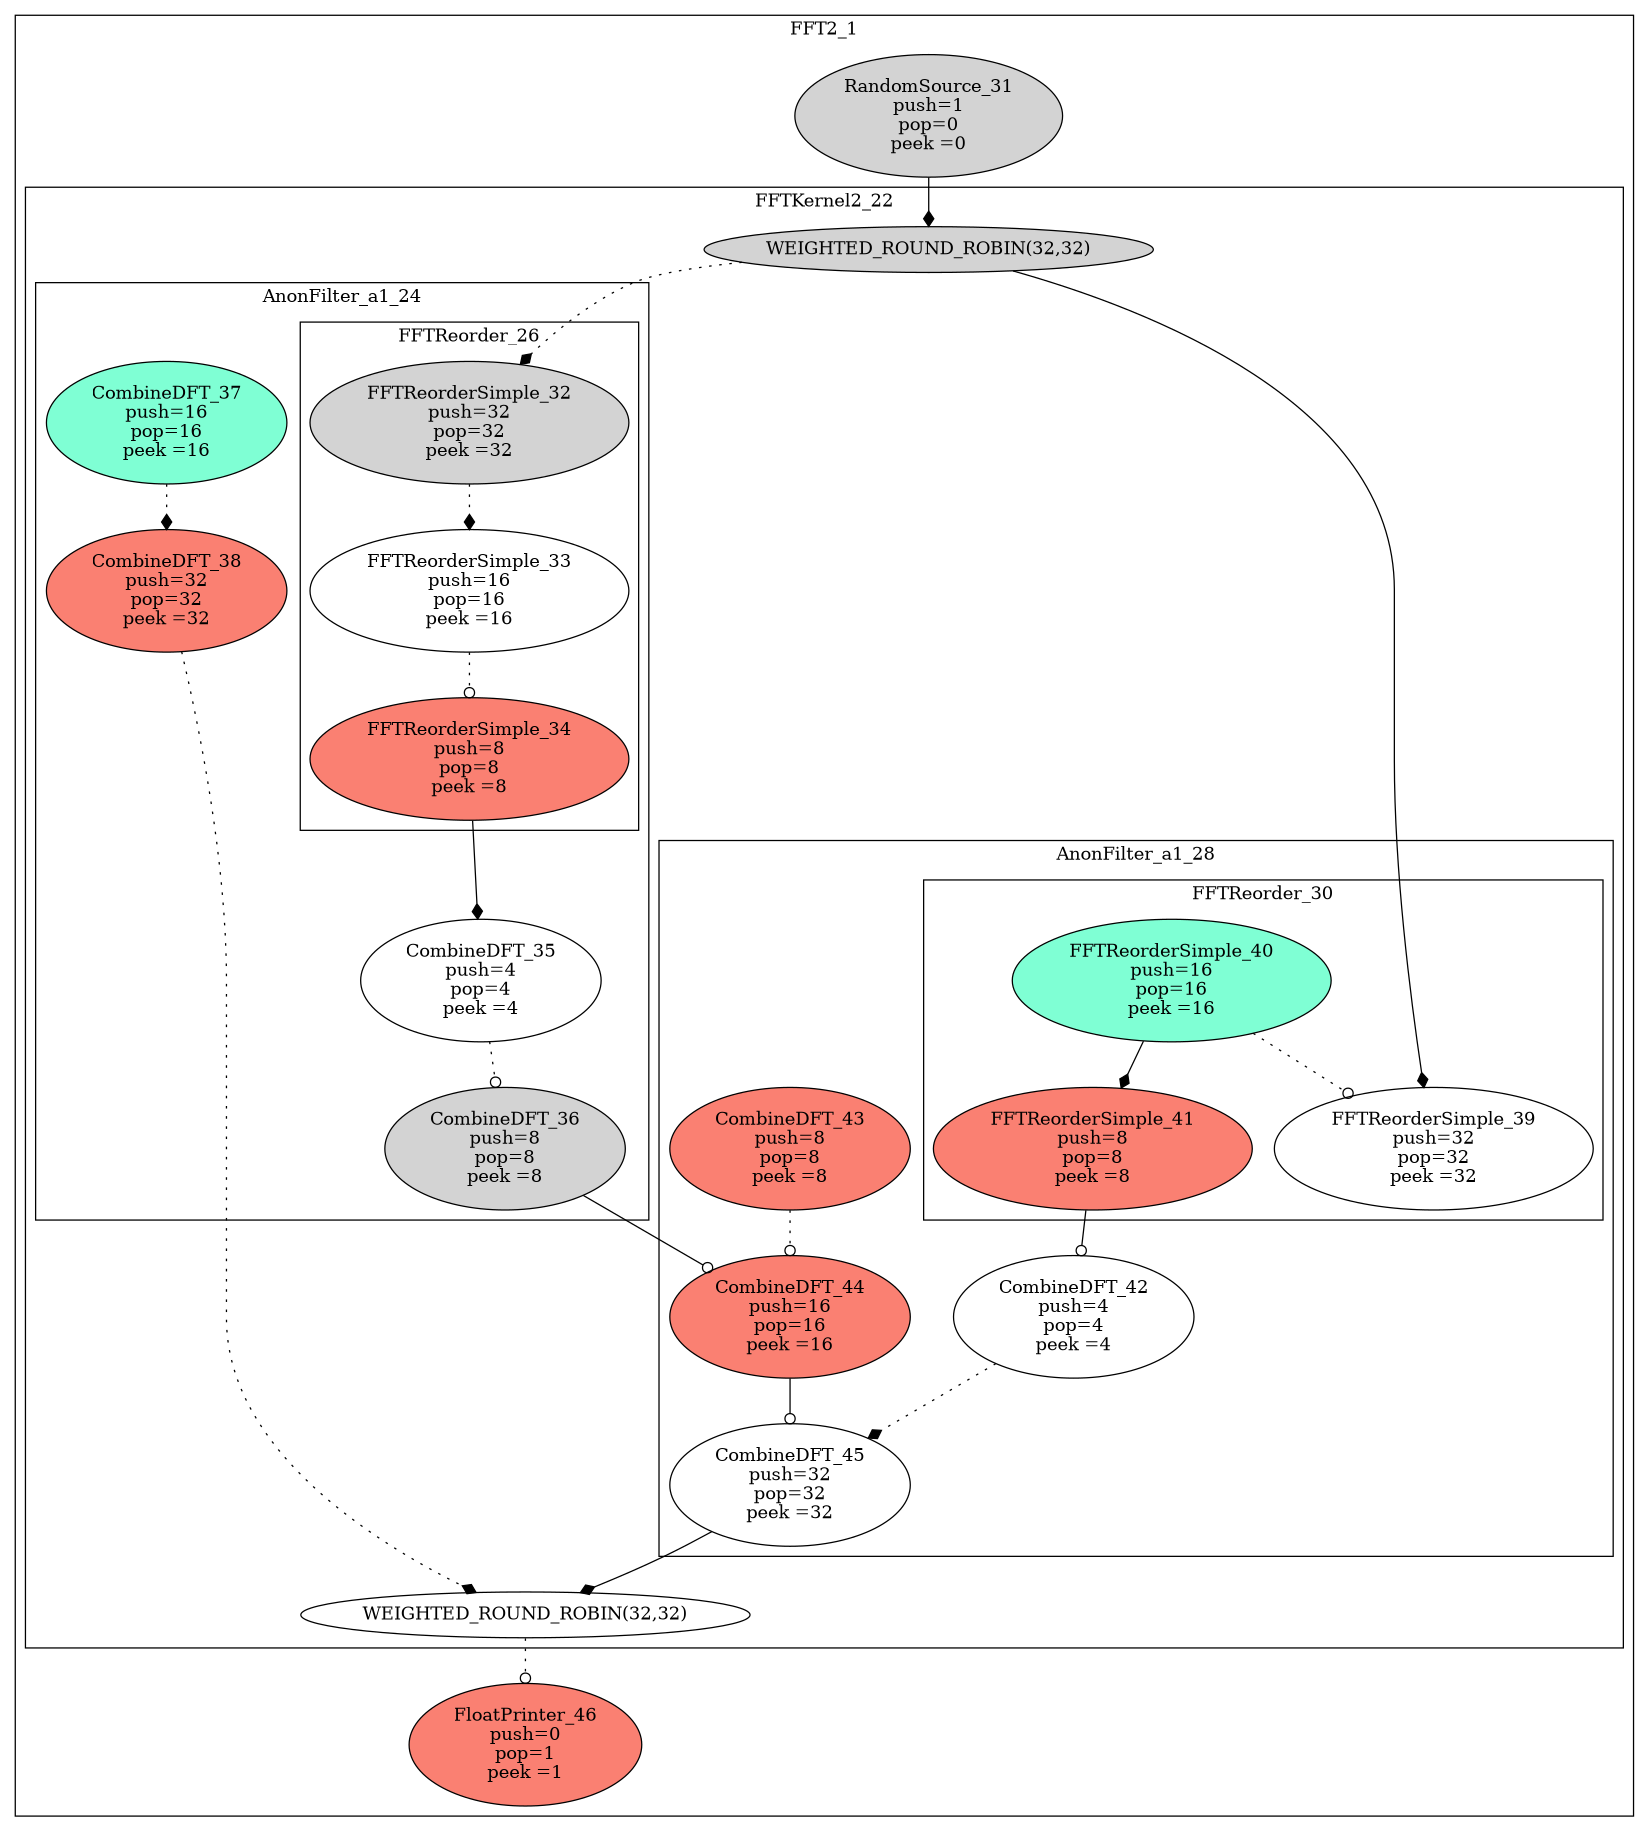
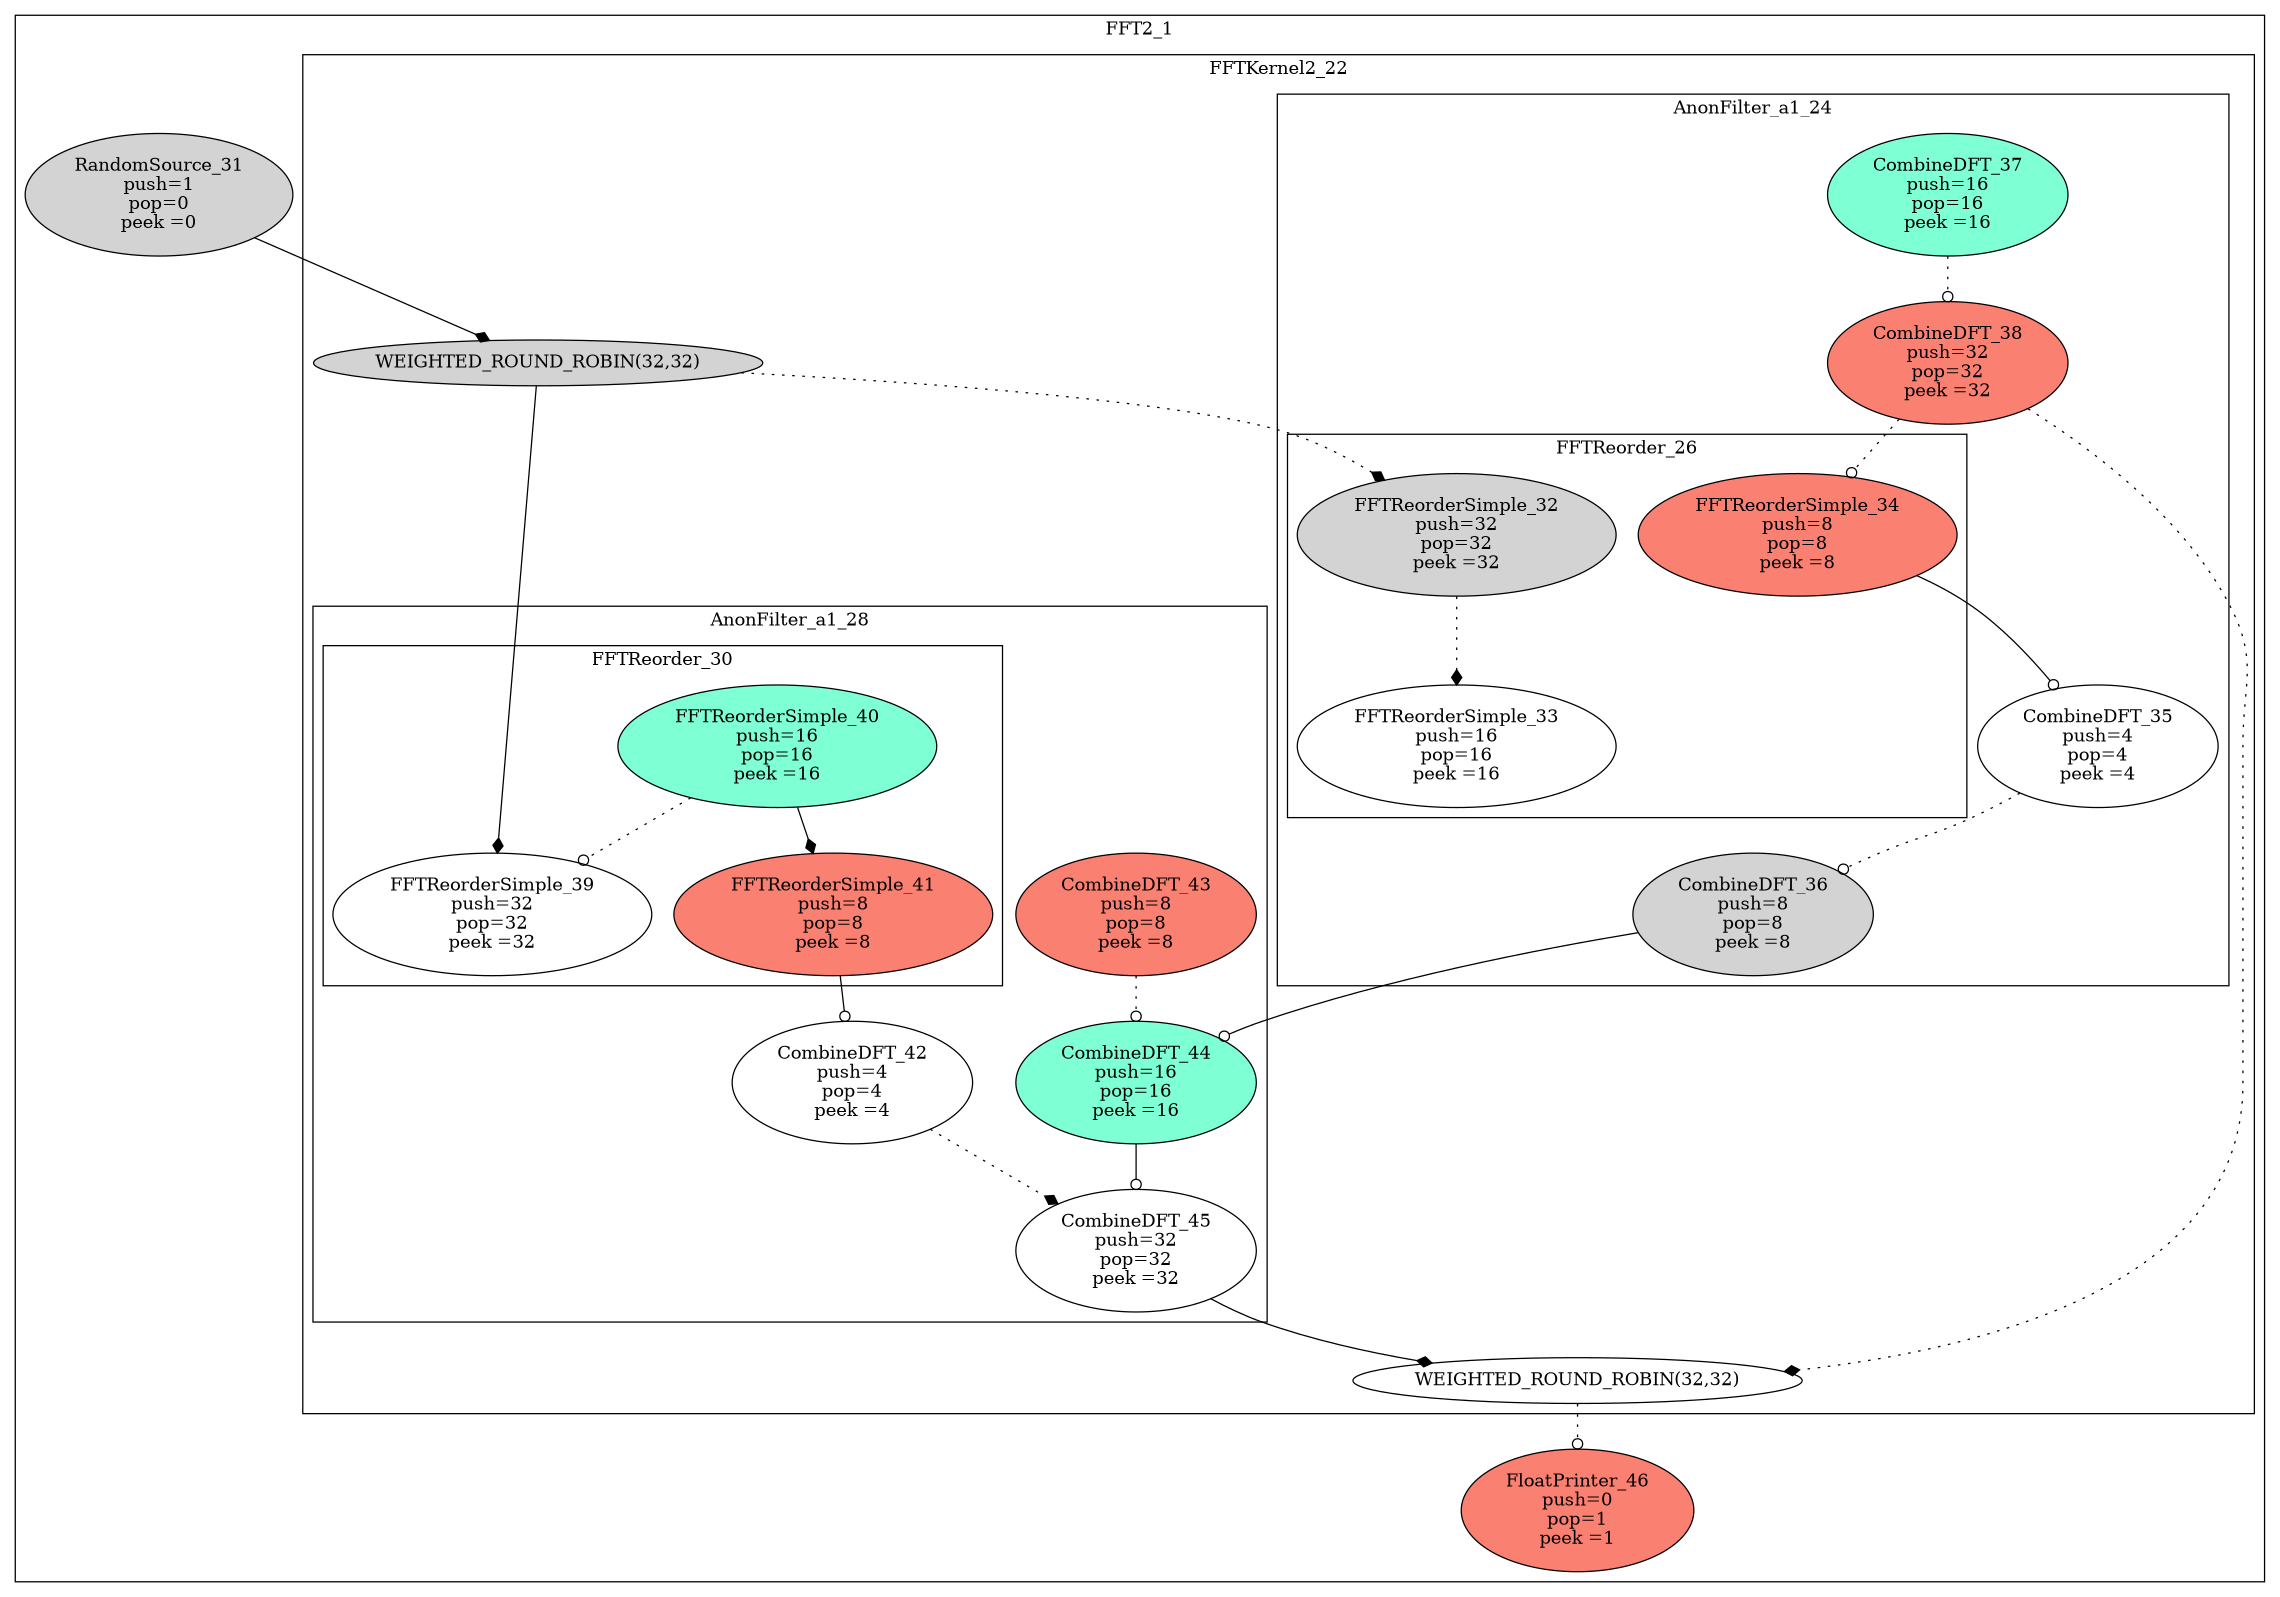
(167, 499) -> (1948, 274)
(469, 670) -> (1877, 444)
(475, 862) -> (1990, 620)
(790, 1317) -> (1136, 1083)
